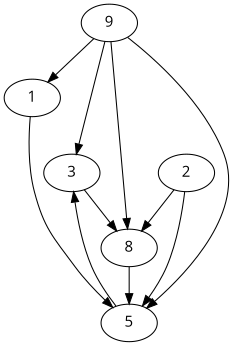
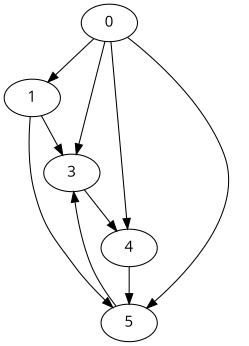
(109, 23) -> (109, 23)
none -> (50, 131)
(186, 173) -> none
(129, 248) -> (129, 248)
